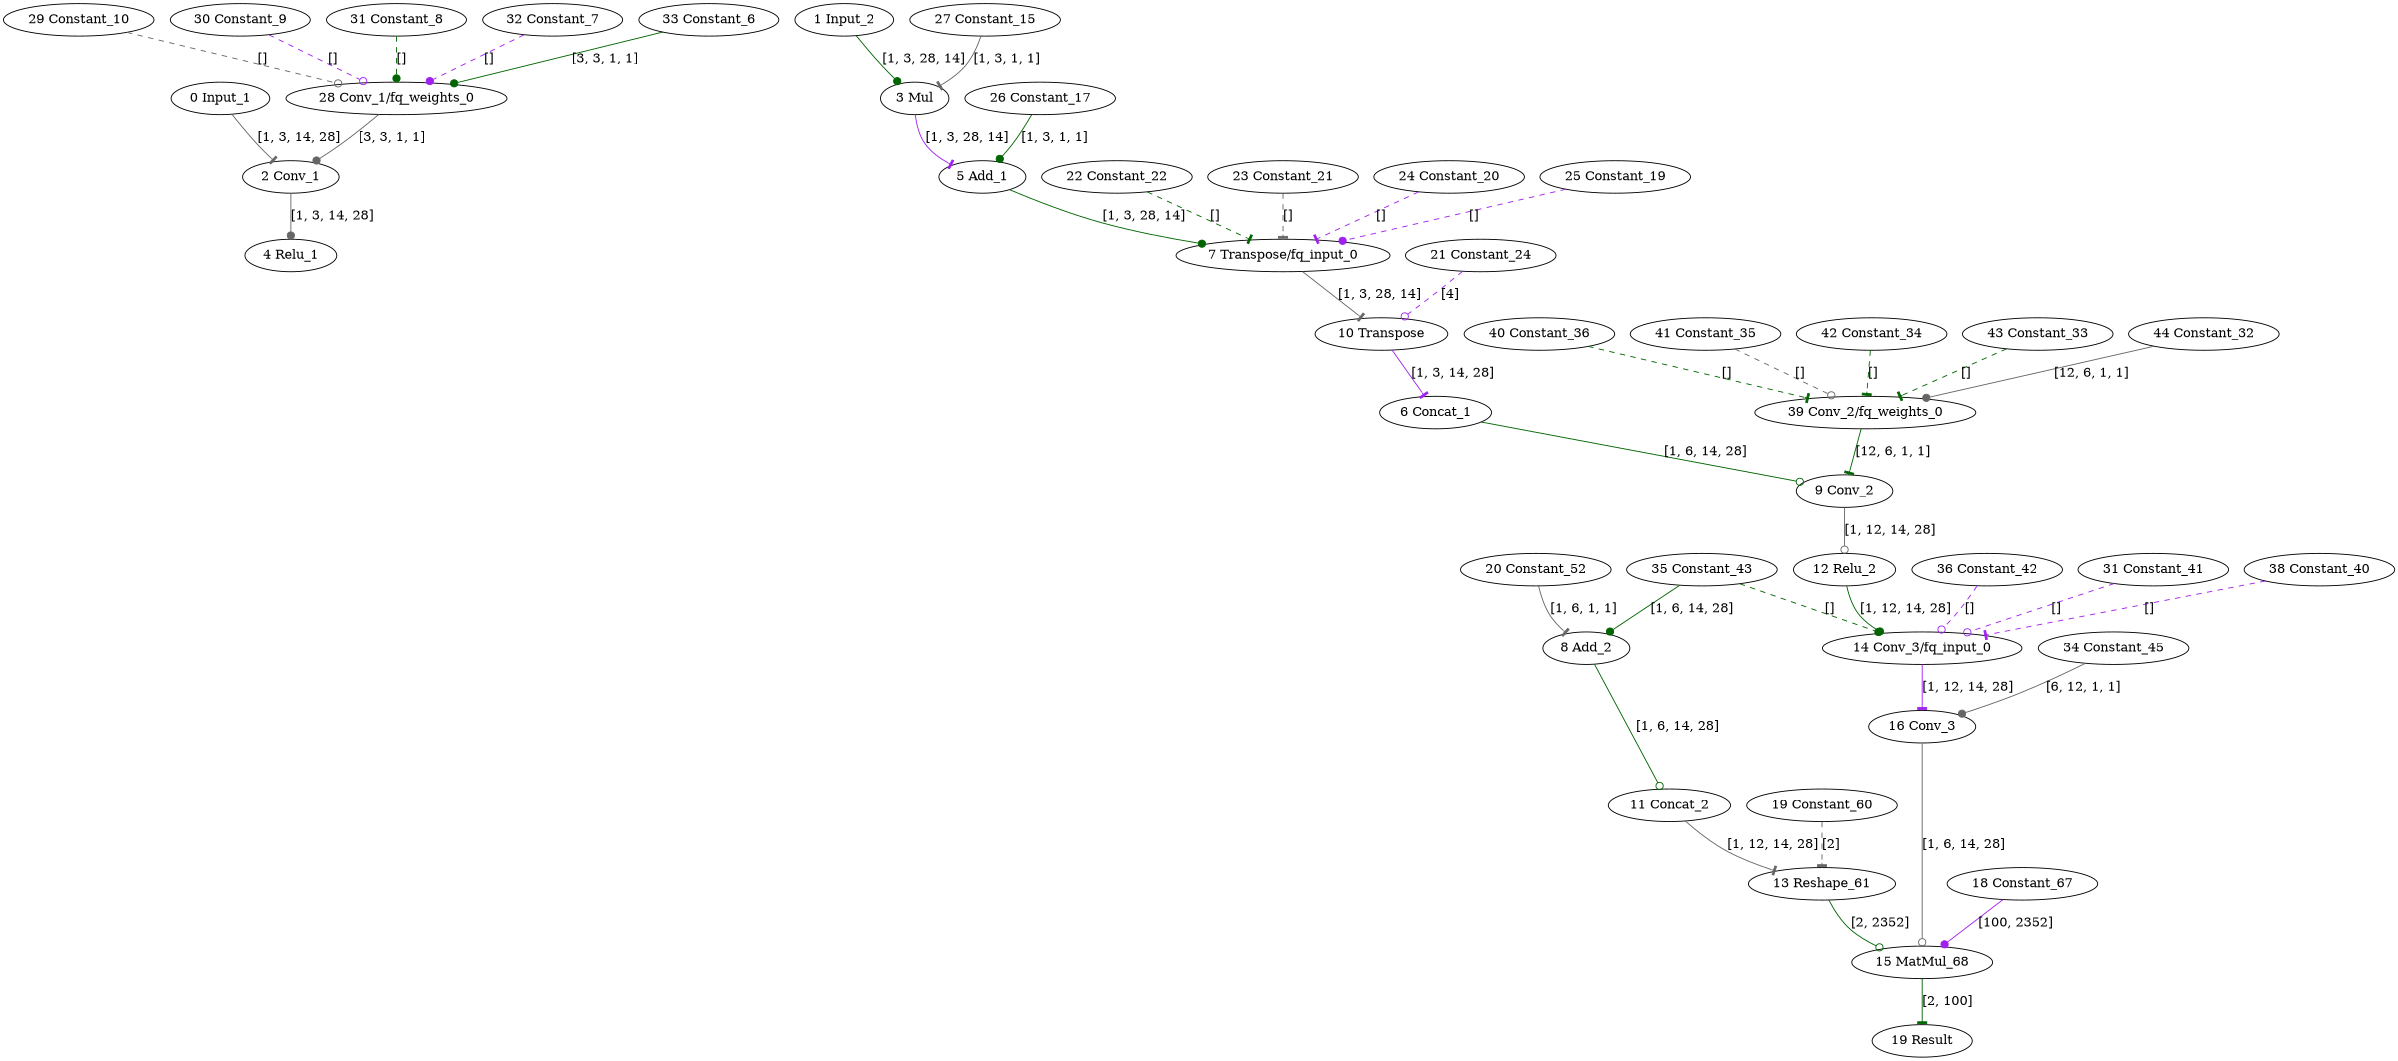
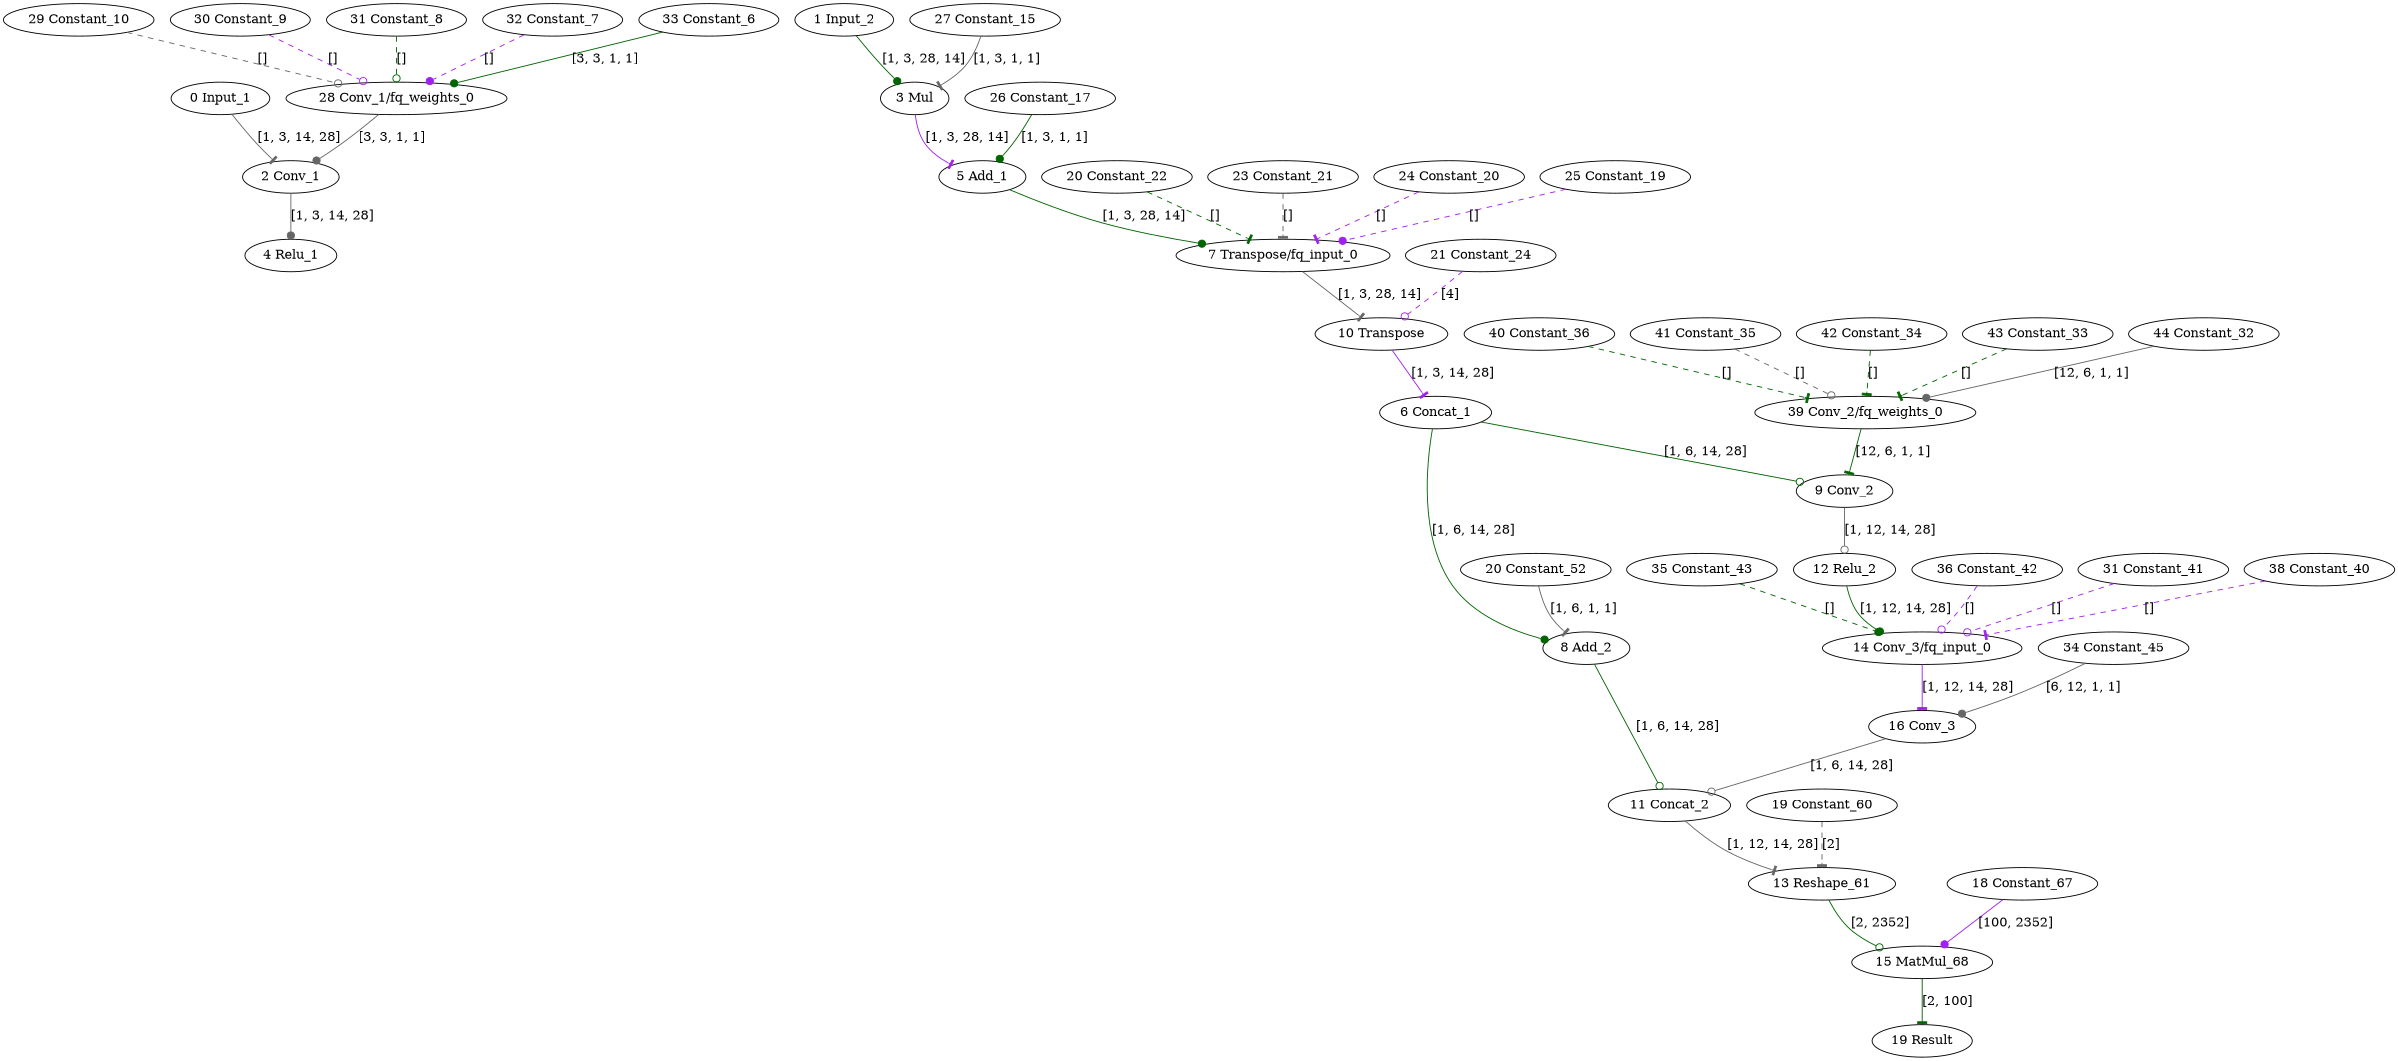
(396, 55) -> (396, 55)
(1117, 177) -> (1117, 177)
(1646, 607) -> (1440, 561)
(1922, 841) -> (1800, 765)
